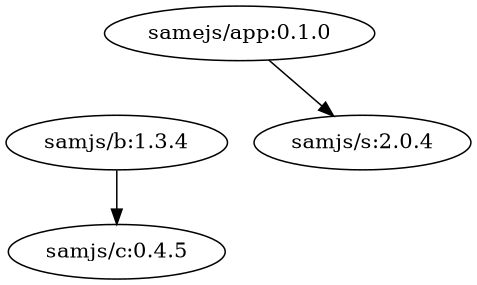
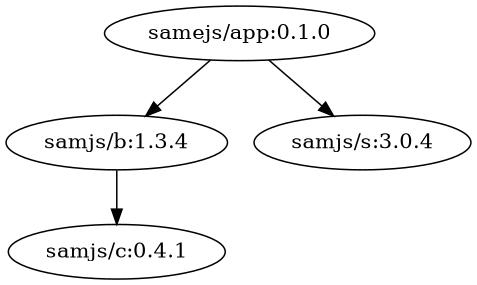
none -> (184, 83)
(362, 143) -> (362, 143)
(117, 252) -> (117, 252)
